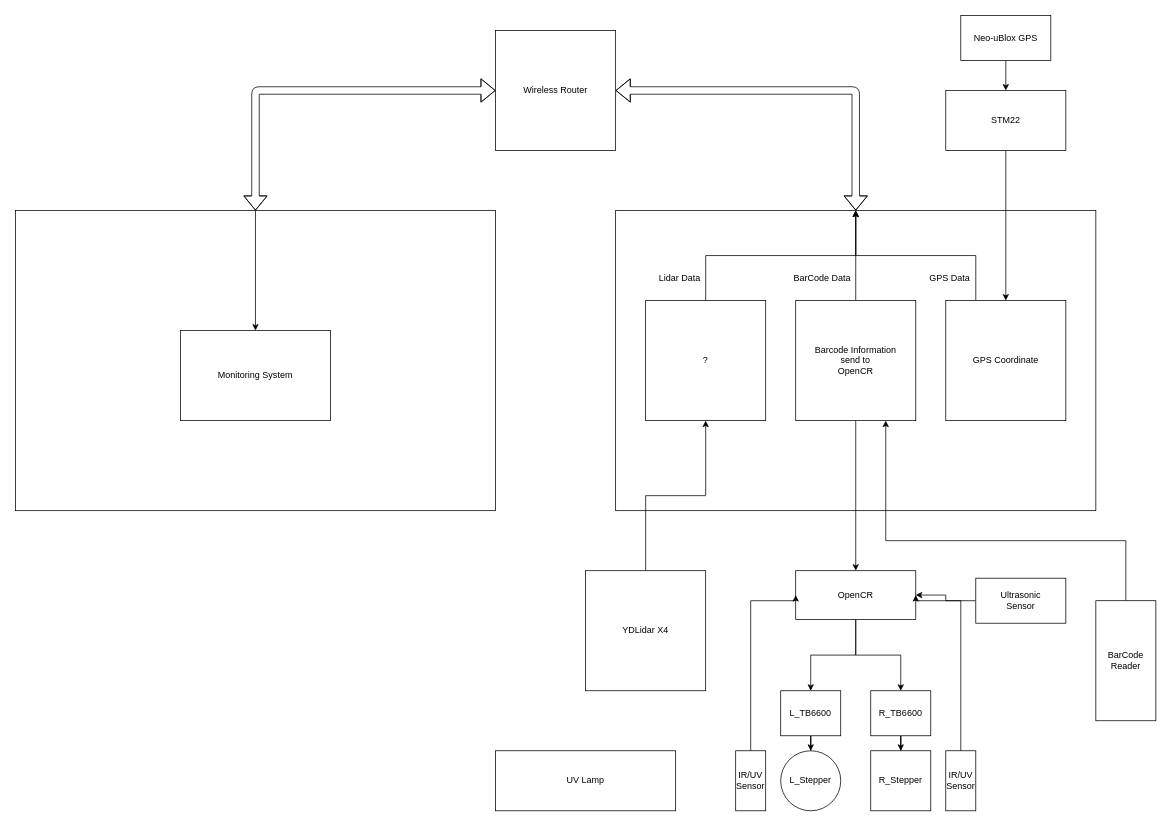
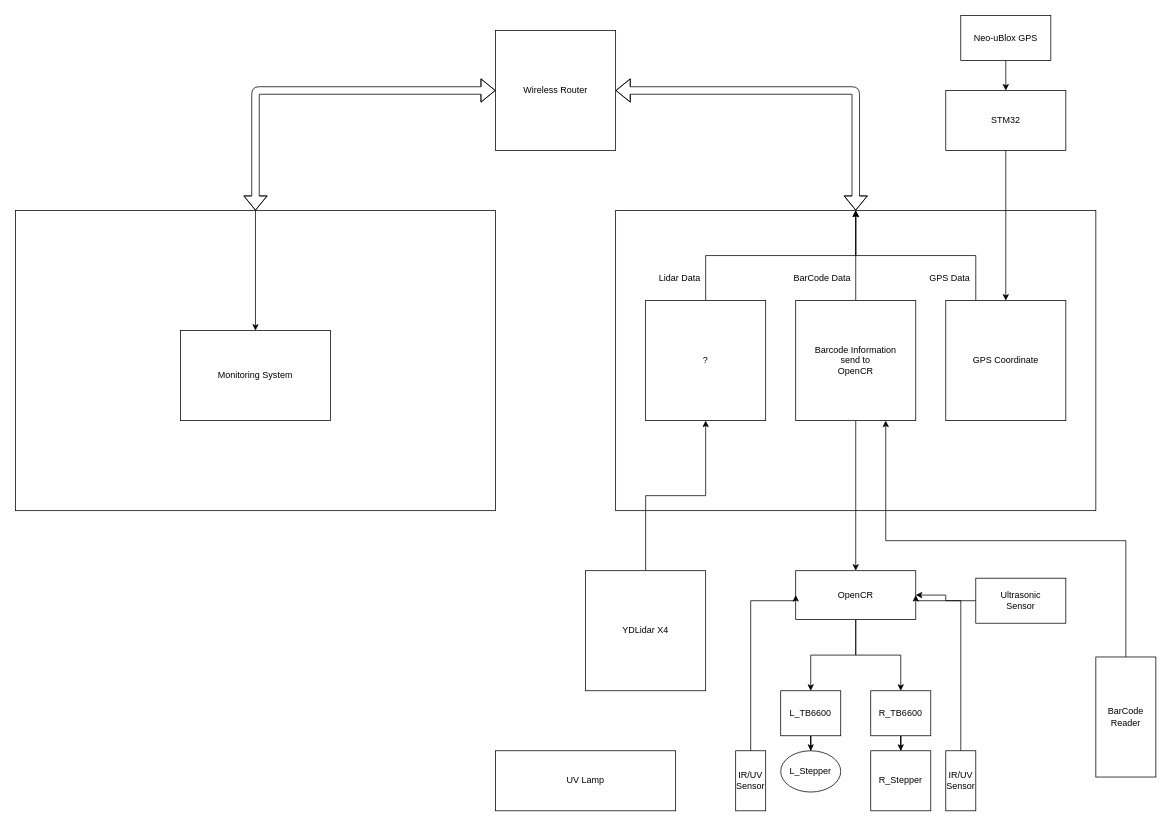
(1005, 120) -> (1005, 120)
(1125, 660) -> (1125, 717)
(810, 780) -> (810, 771)
